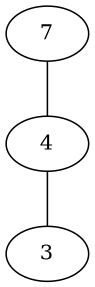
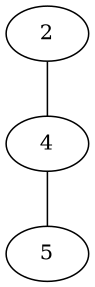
(47, 34) -> (47, 34)
(47, 254) -> (47, 254)
